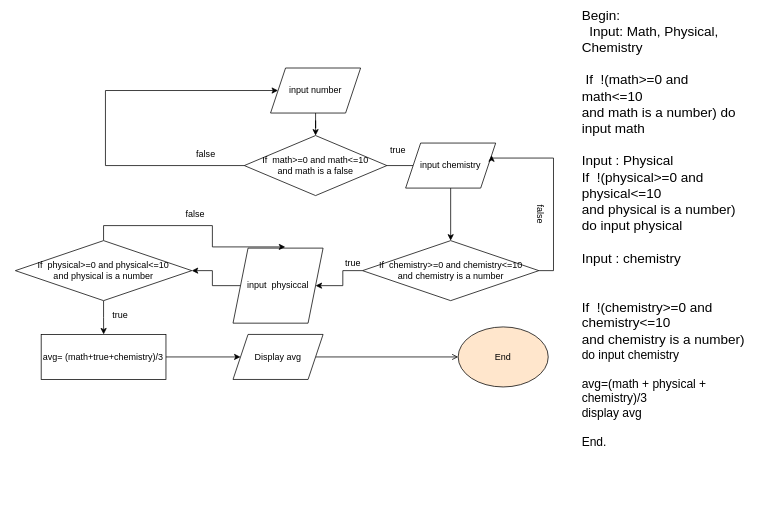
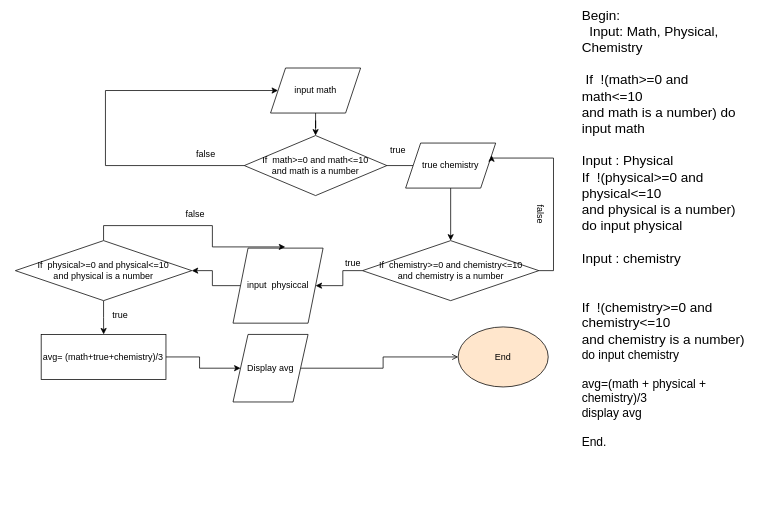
(315, 90) -> (315, 90)
(315, 165) -> (315, 165)
(450, 165) -> (450, 165)
(278, 357) -> (270, 368)
